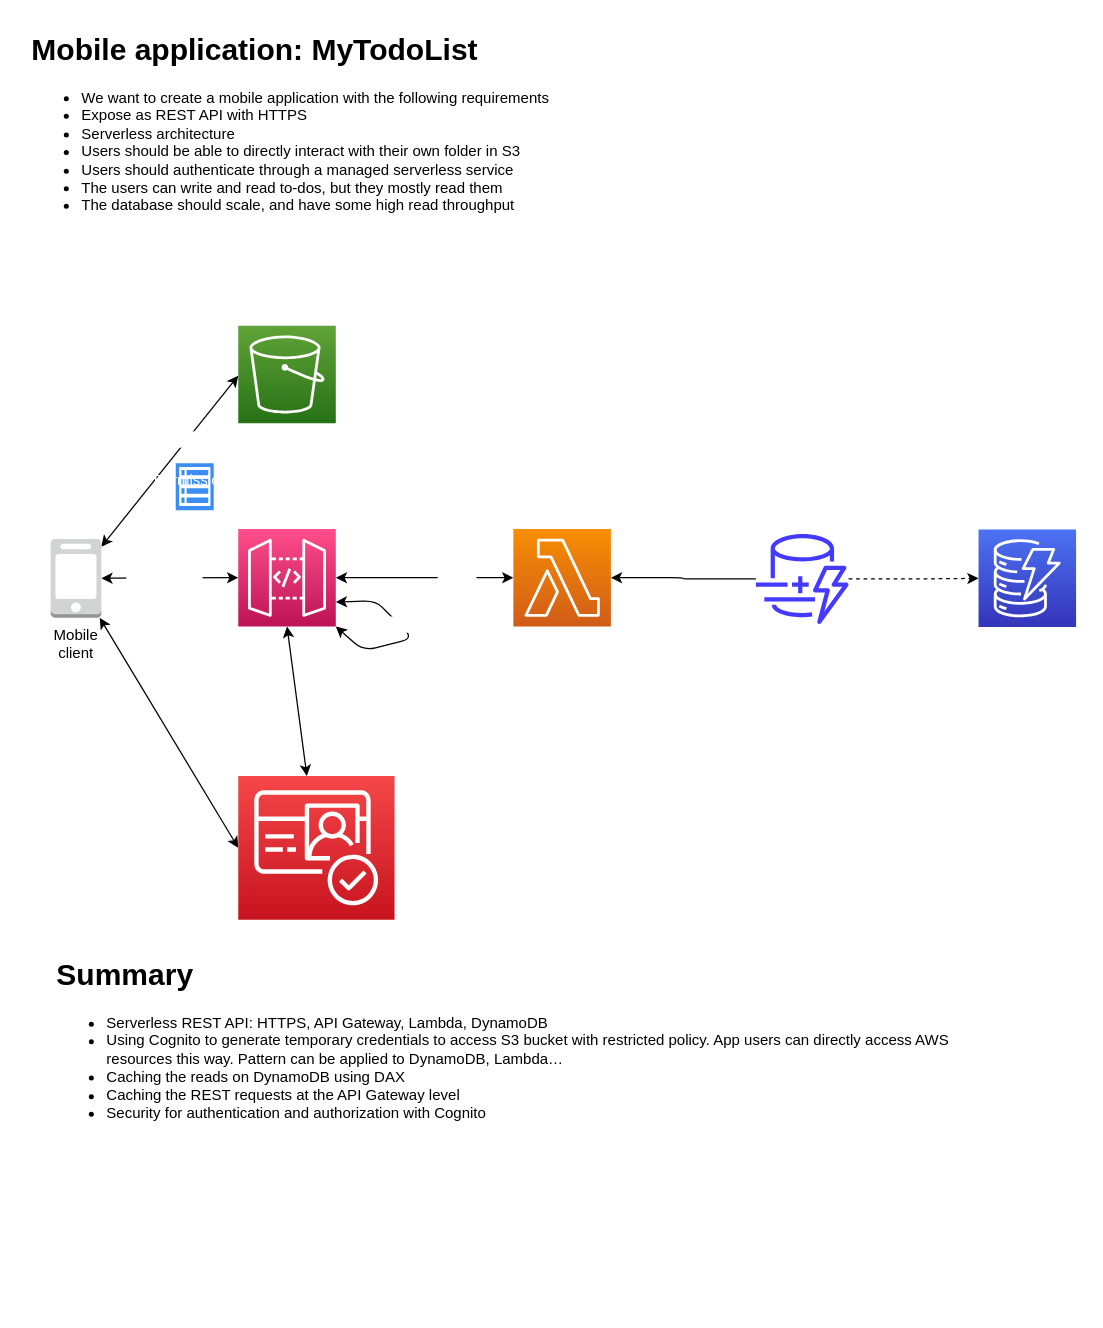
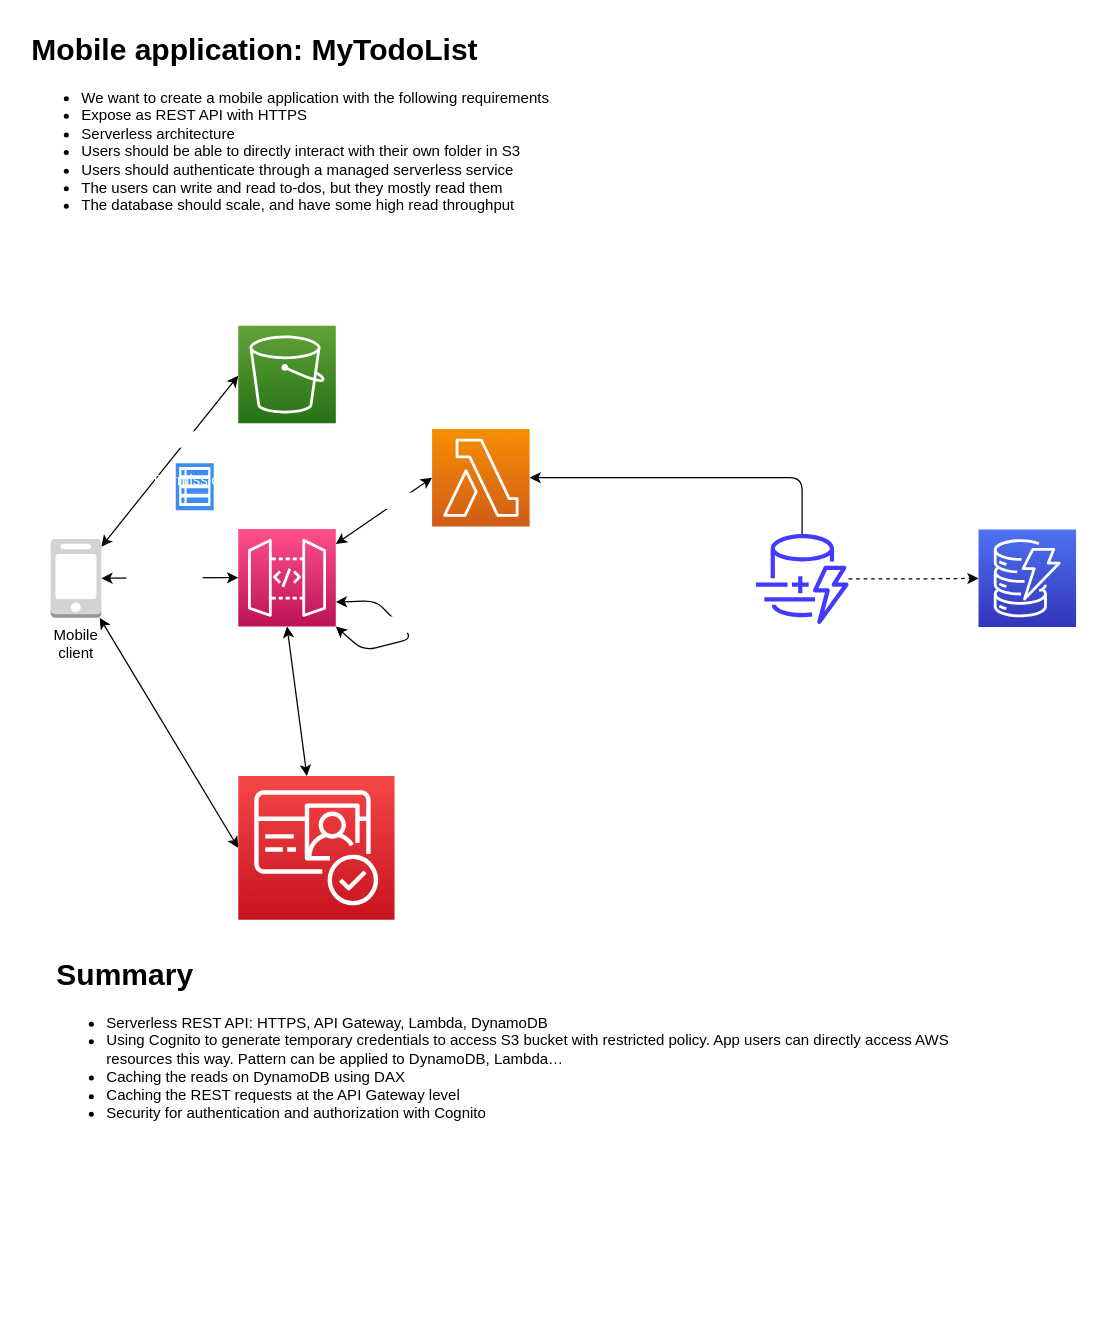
(562, 578) -> (481, 478)
